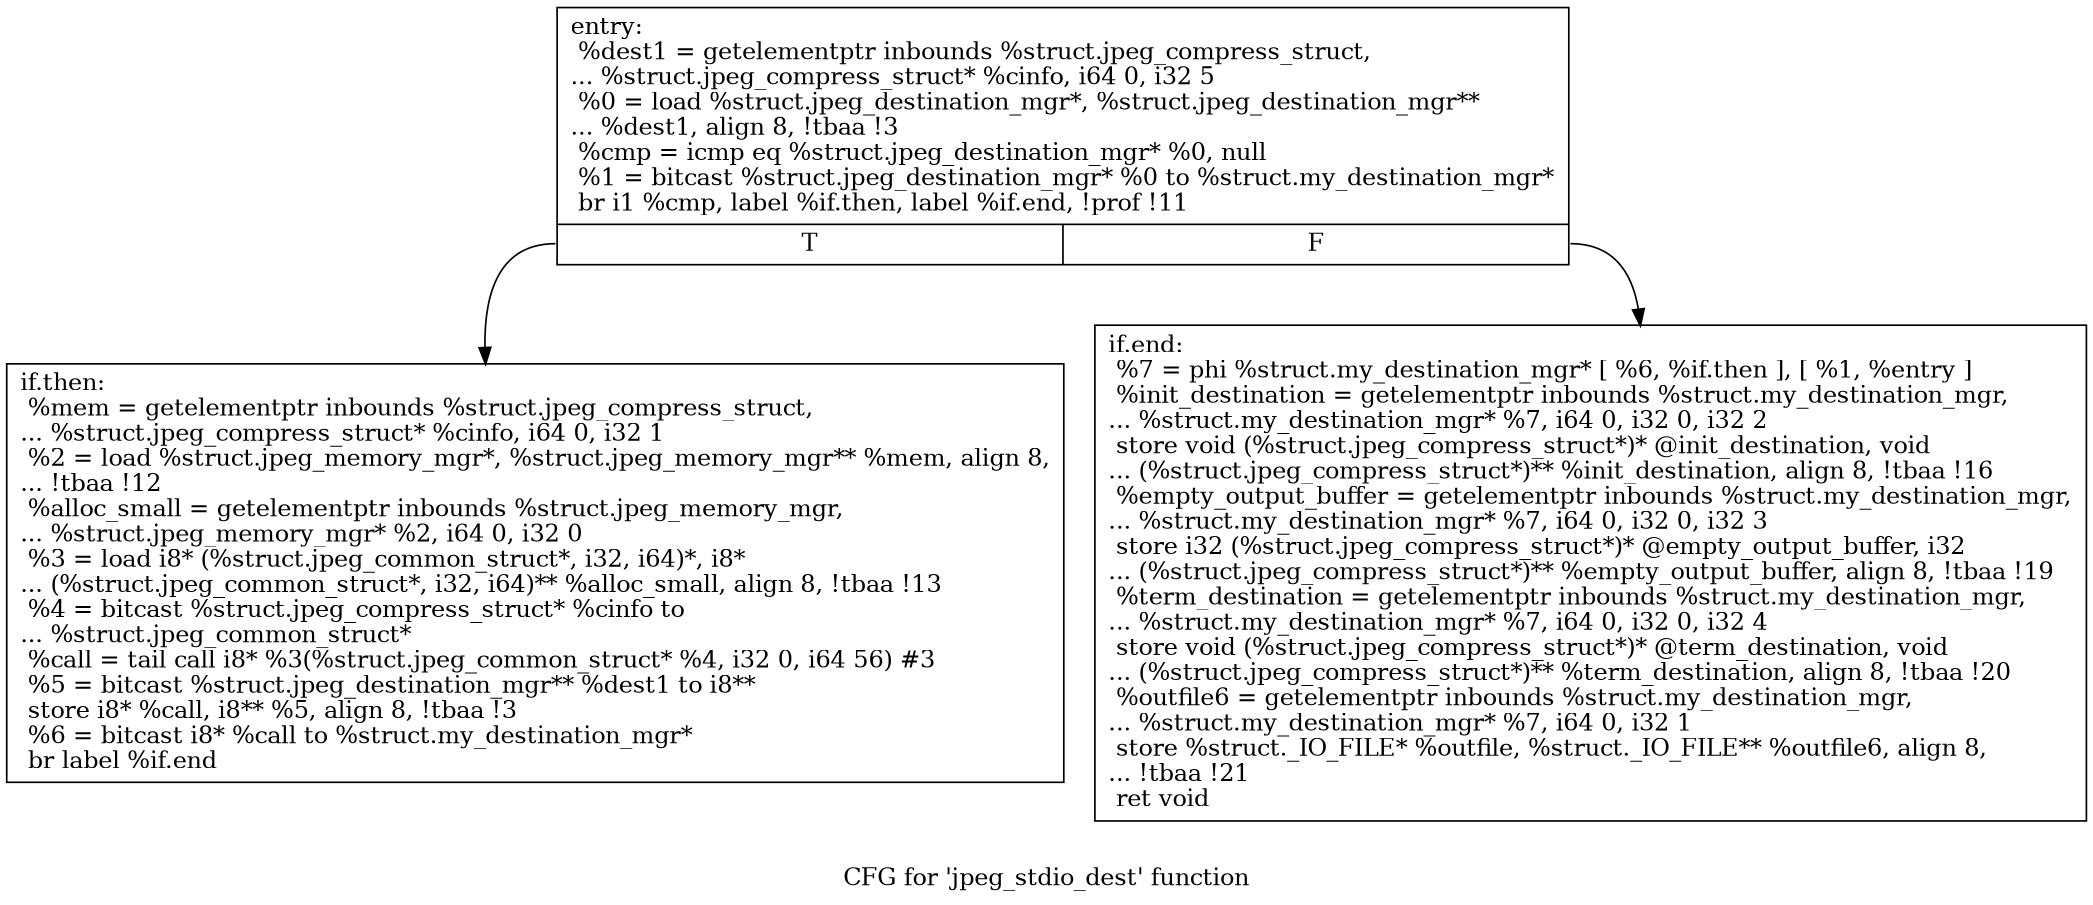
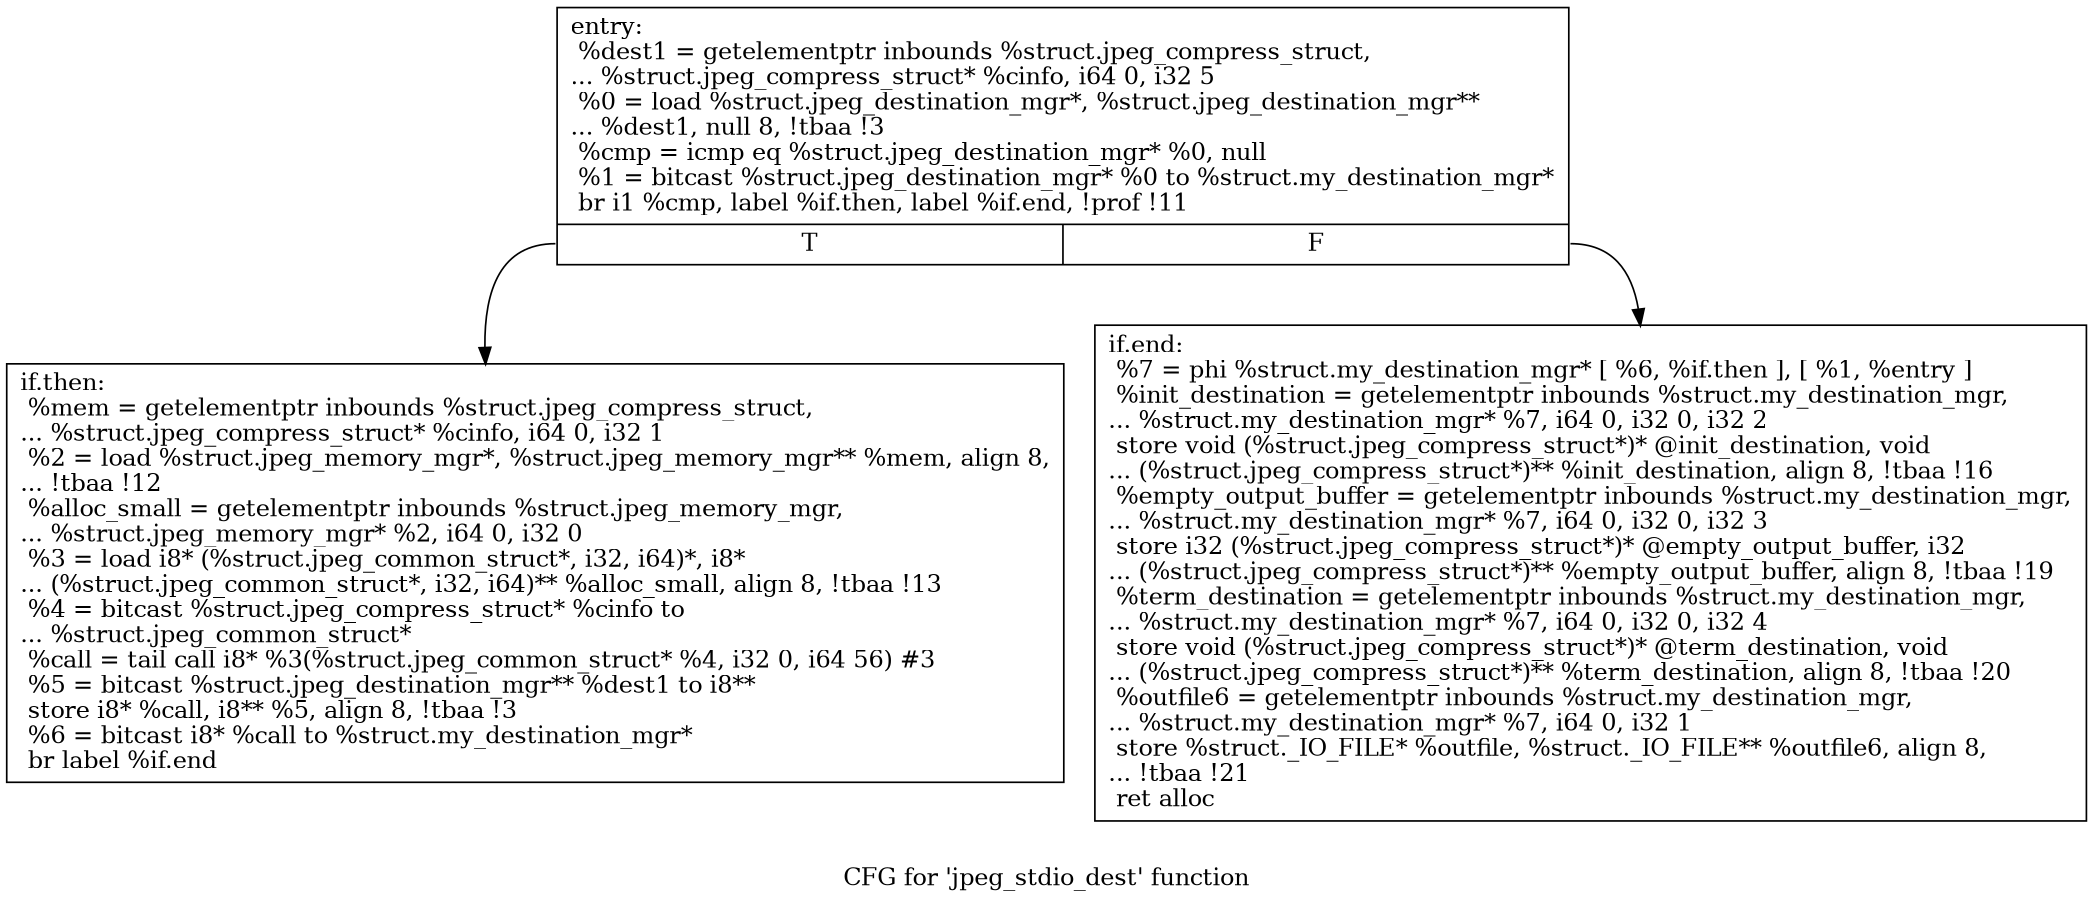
(735, 128) -> (728, 128)
(1160, 799) -> (1162, 799)
